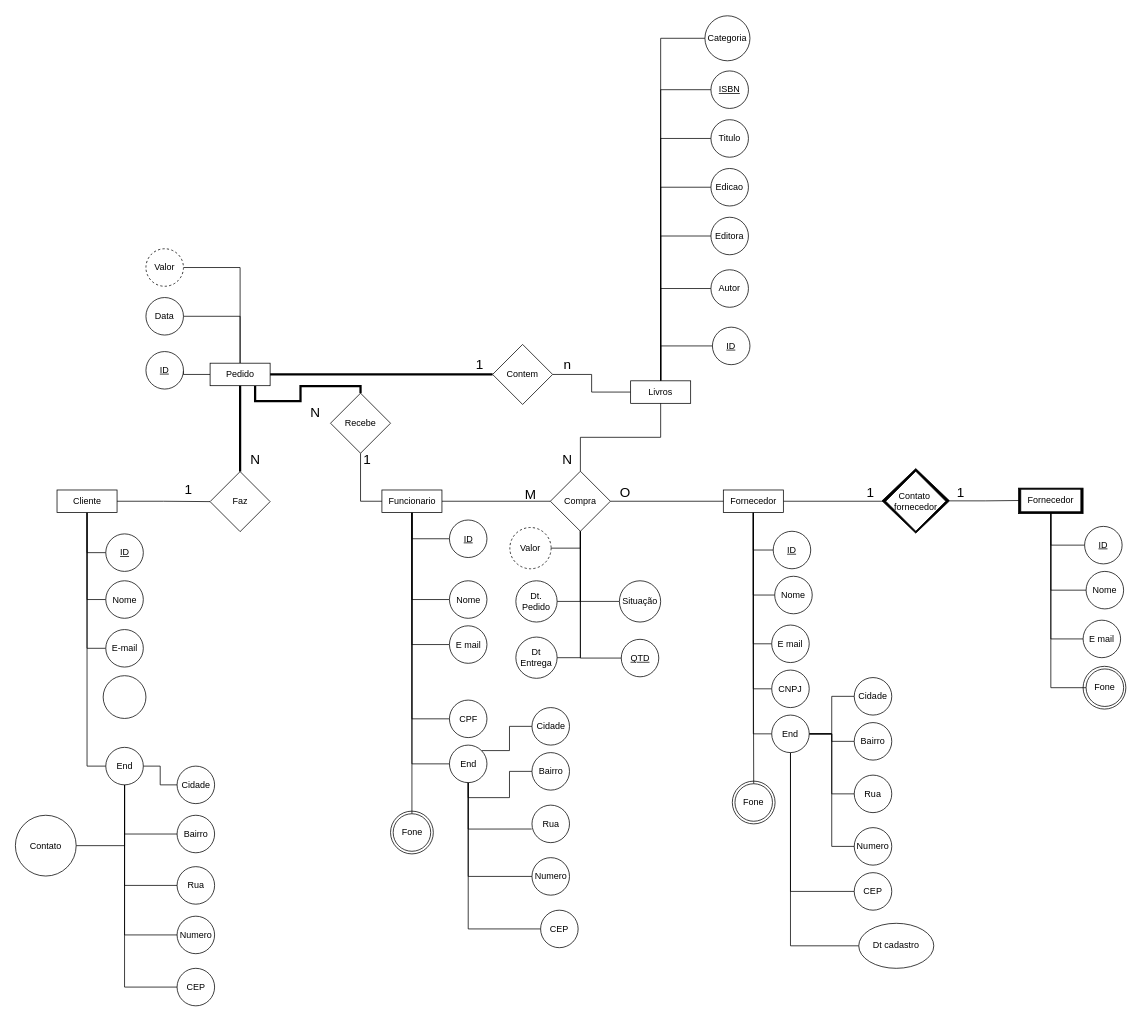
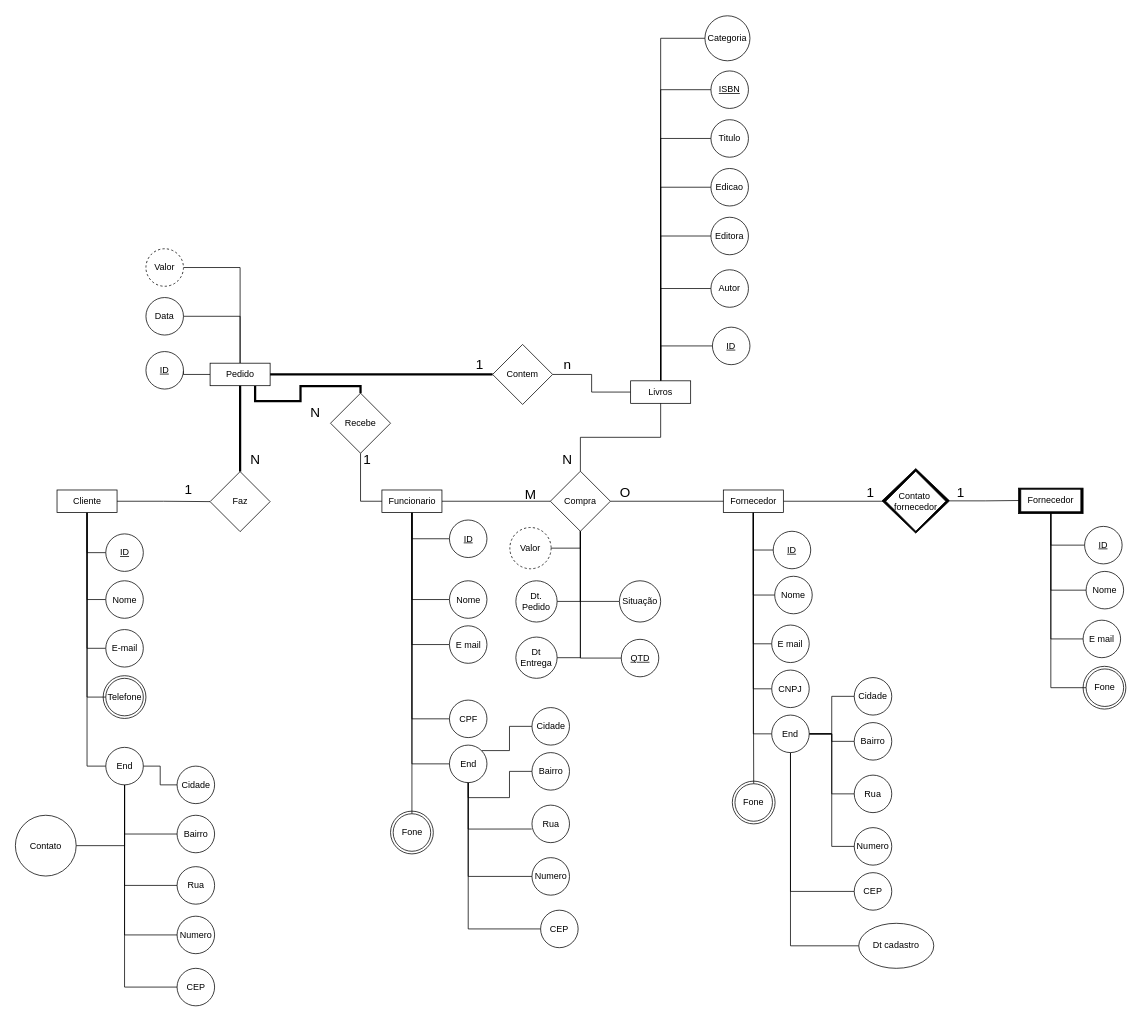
none -> (97, 697)
none -> (125, 697)
